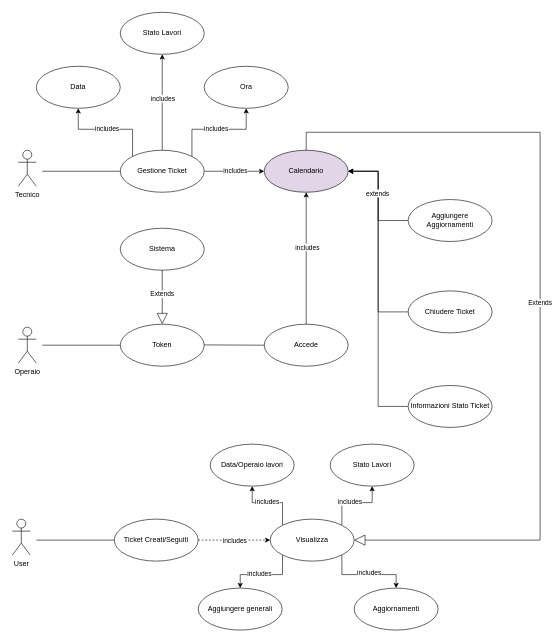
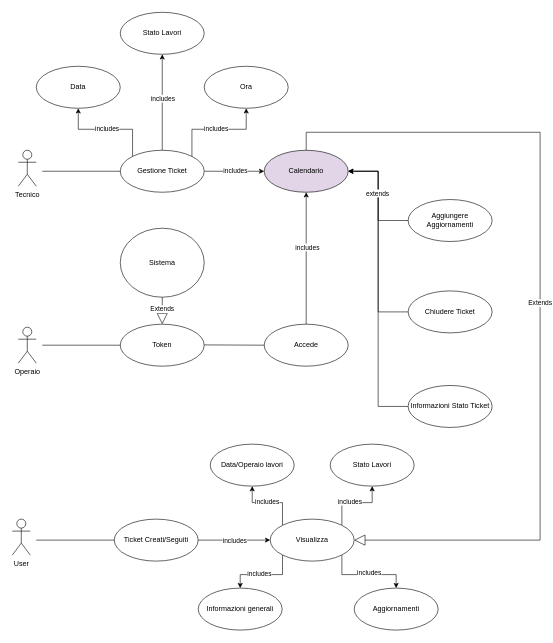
(162, 249) -> (162, 263)
(211, 540) -> (211, 540)
(240, 609) -> (240, 609)
